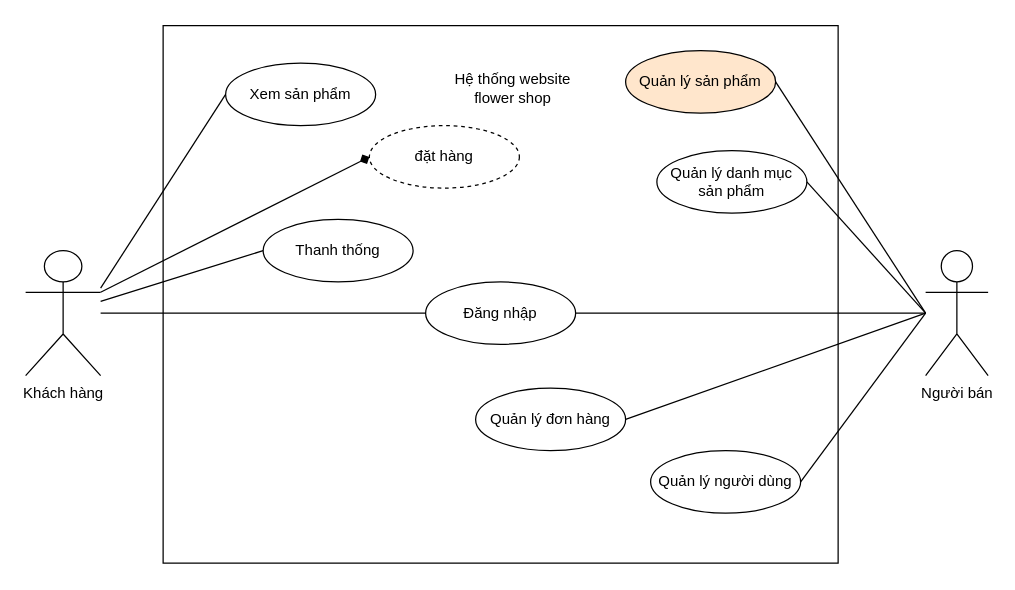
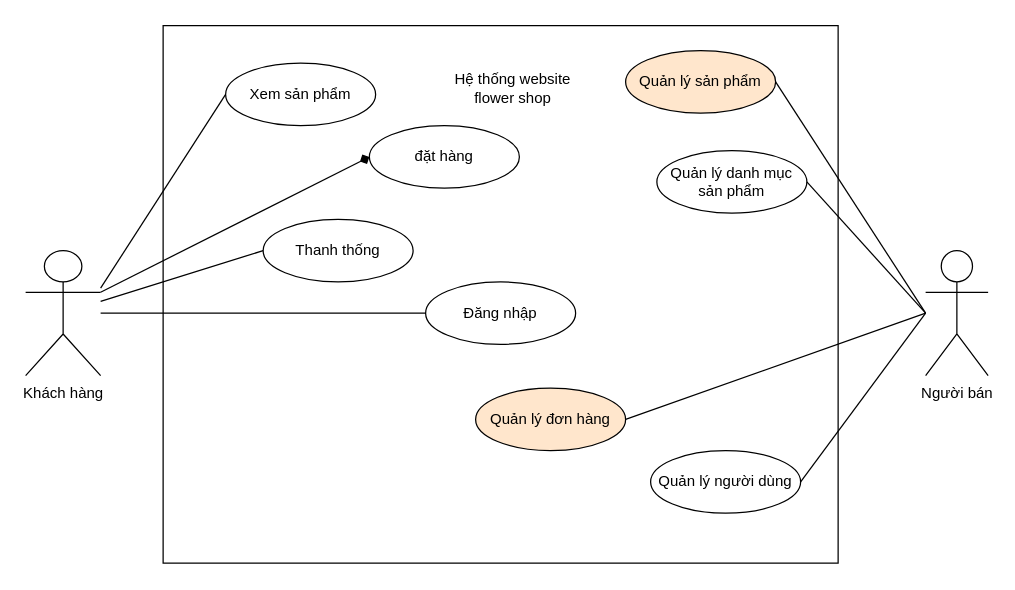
(444, 157) -> (444, 157)
(747, 313) -> none
(551, 419) -> (551, 419)
